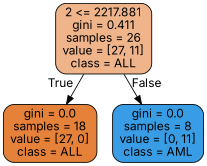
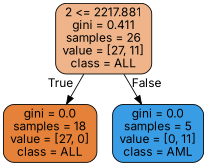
(158, 133) -> (158, 133)
